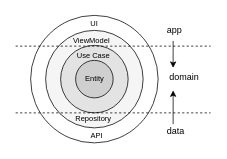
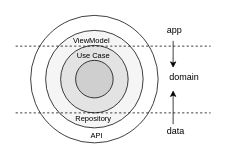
(94, 23) -> none
(94, 77) -> none
